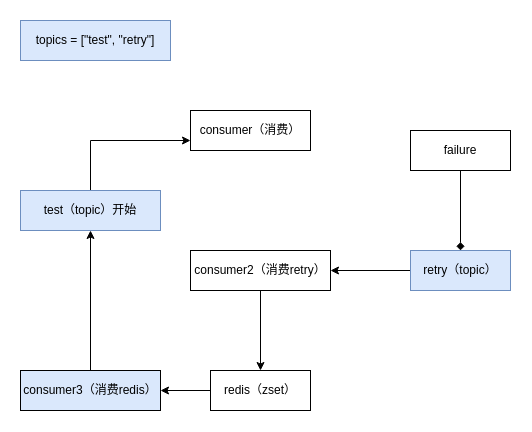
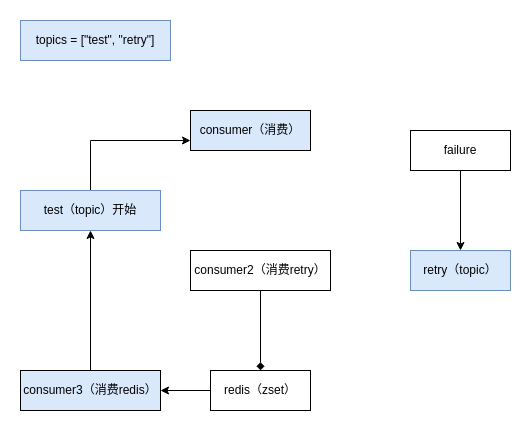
(251, 131) -> (251, 131)
(461, 242) -> (461, 242)
(374, 271) -> none
(261, 362) -> (261, 362)
